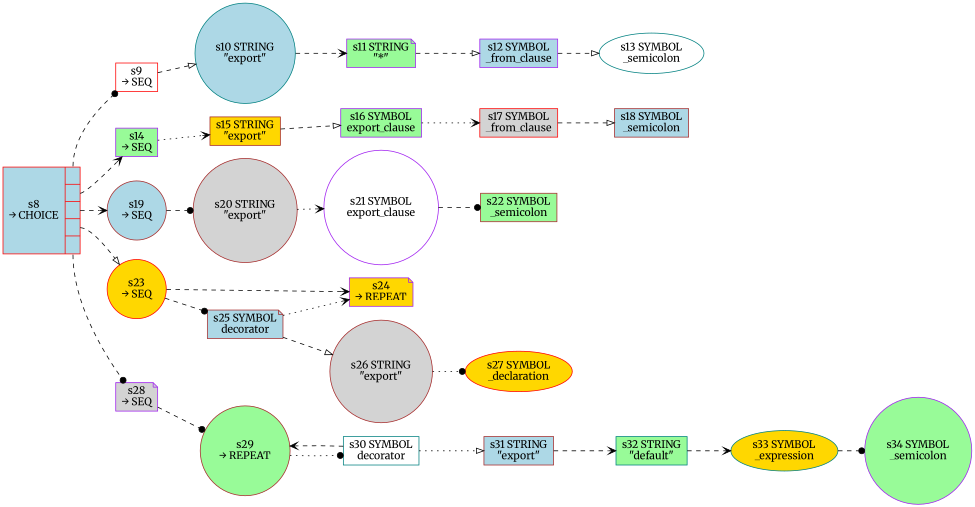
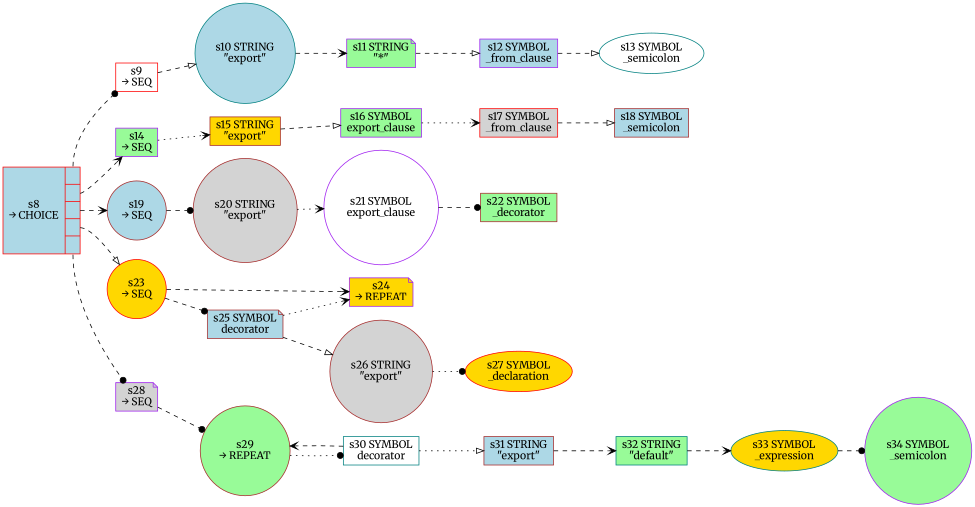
(519, 207) -> (519, 207)
